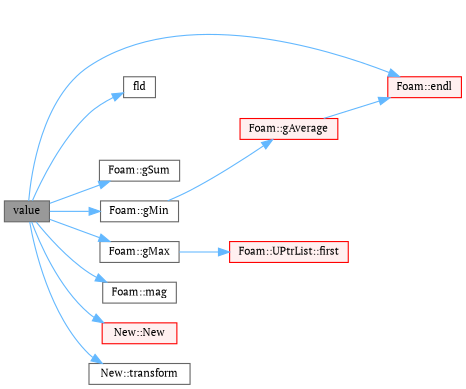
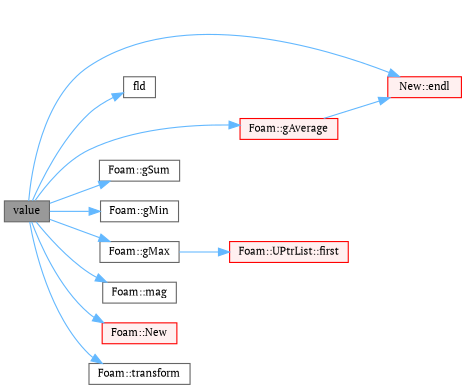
(425, 87) -> (425, 87)
(217, 176) -> (121, 138)
(140, 333) -> (140, 333)
(140, 374) -> (140, 374)
